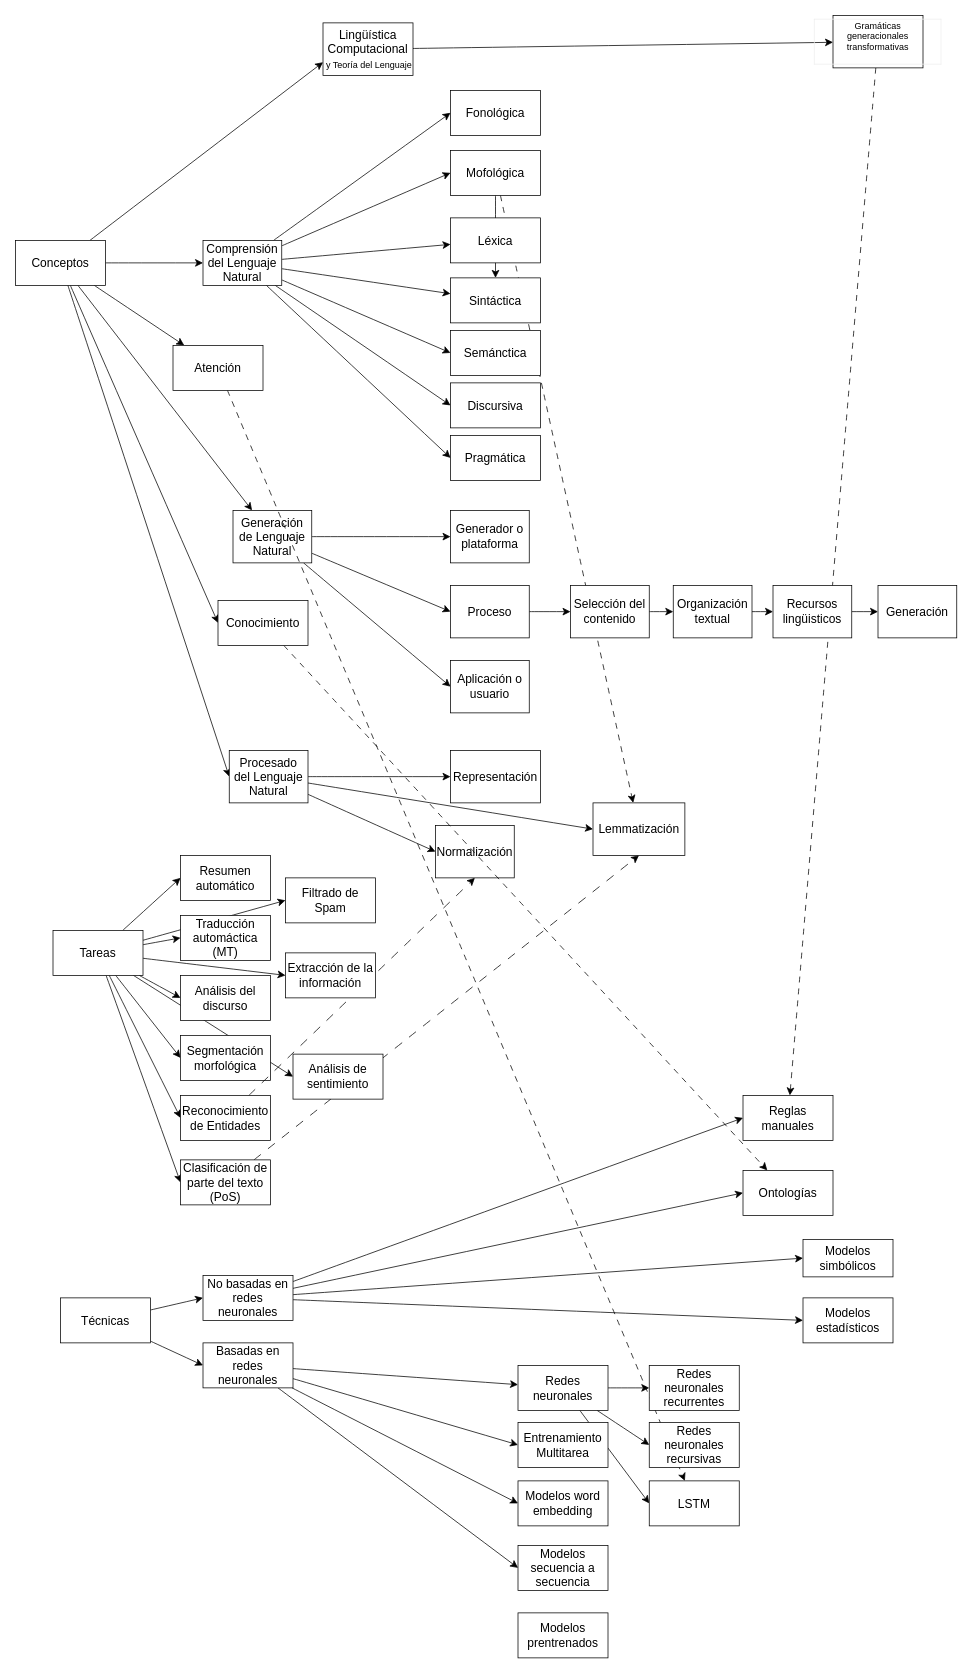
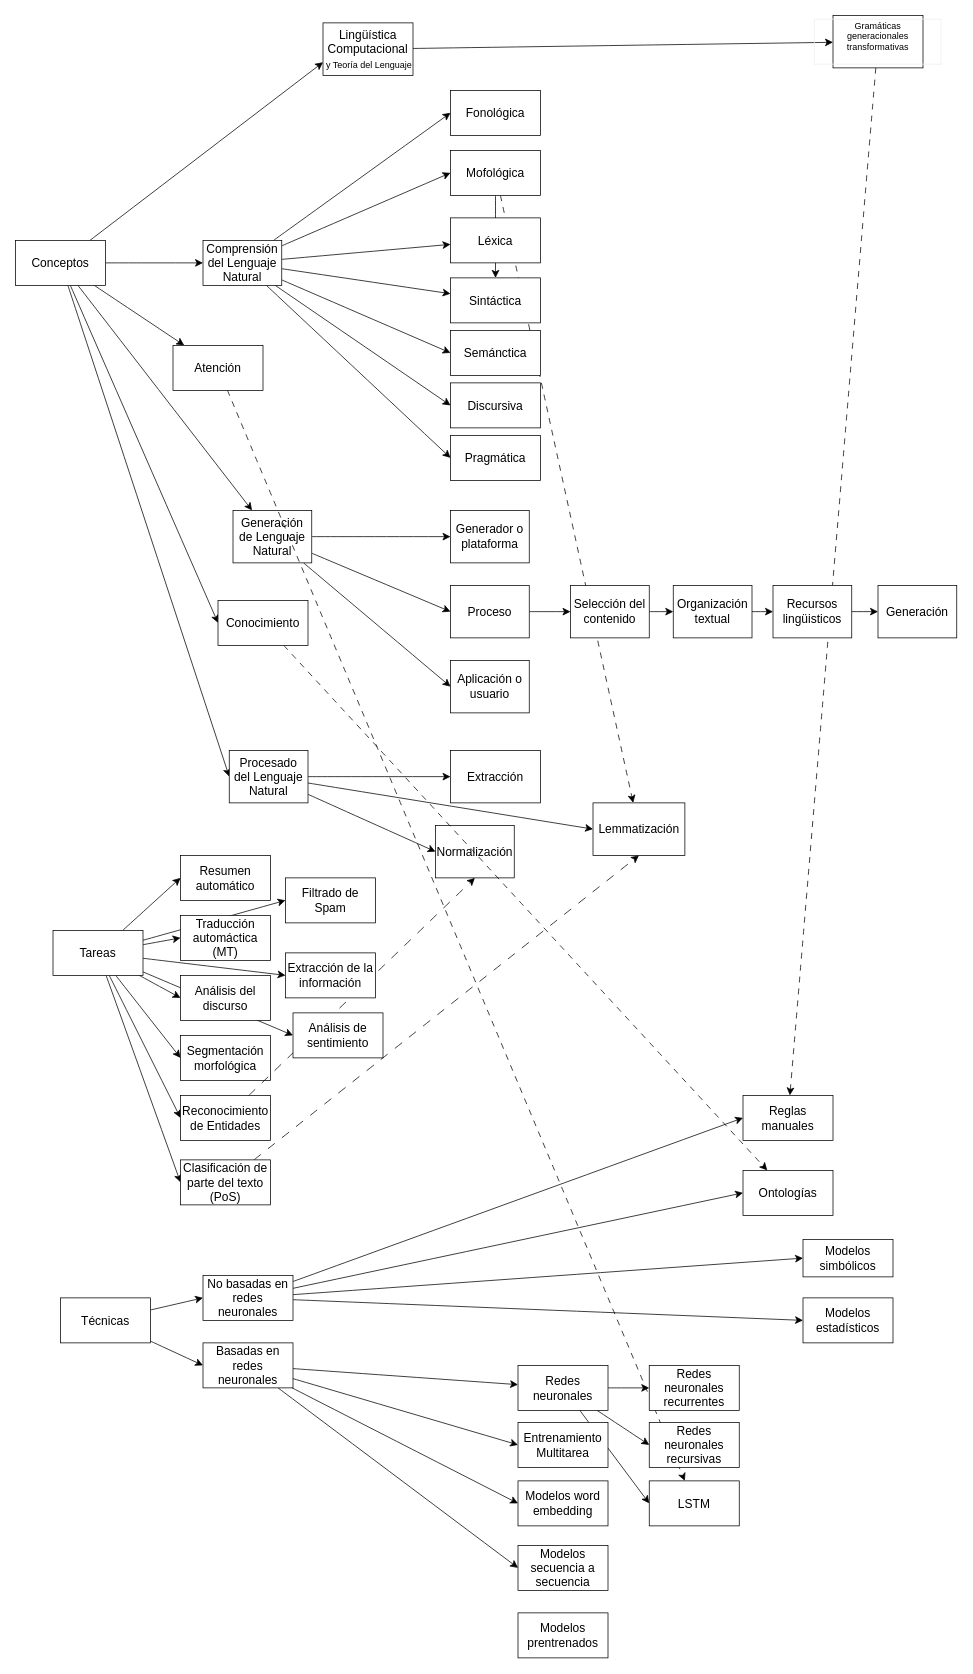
(495, 777) -> (495, 777)
(338, 1077) -> (338, 1035)
